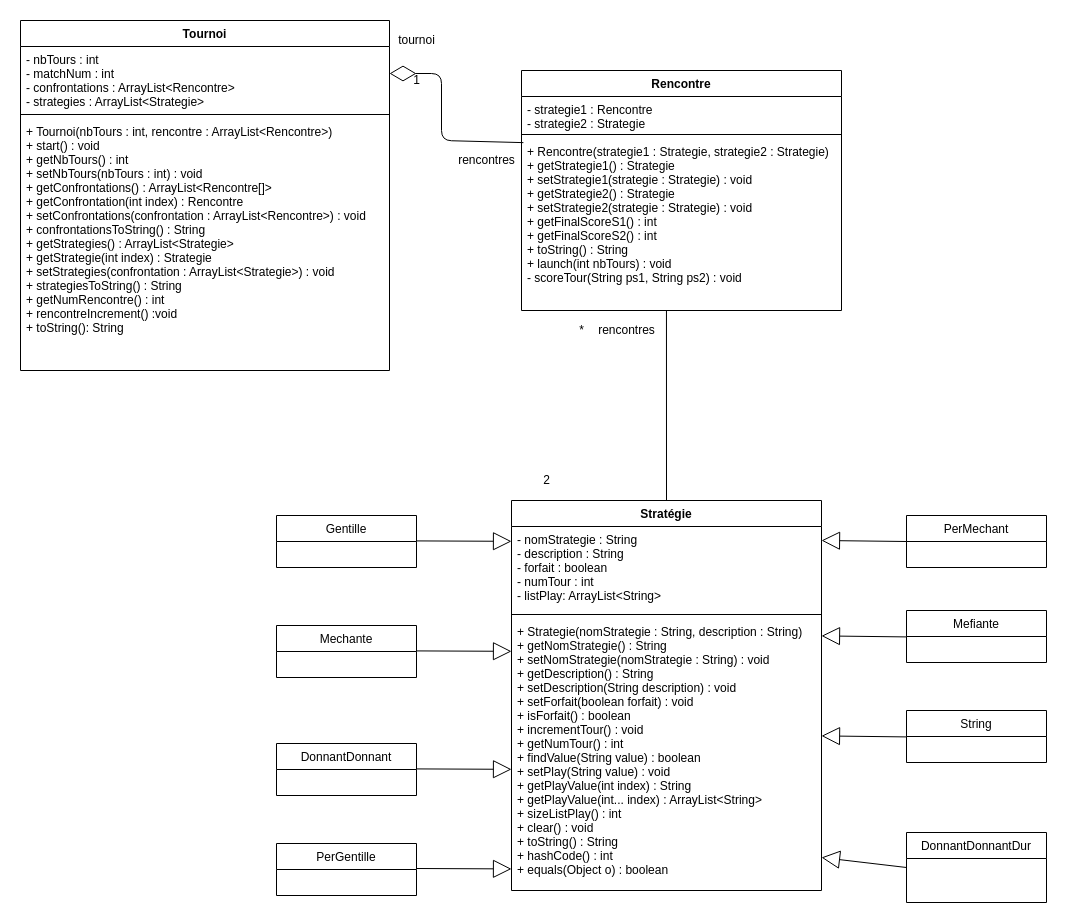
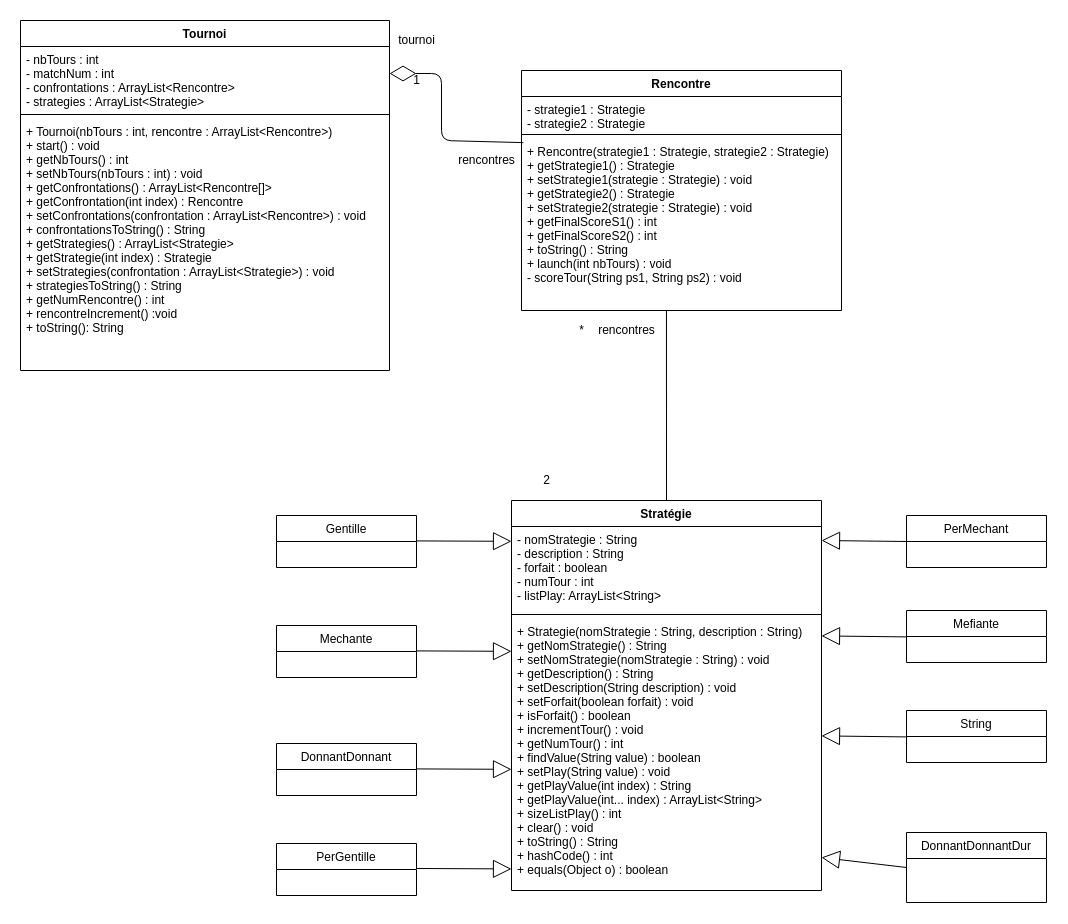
(600, 110) -> (598, 110)
